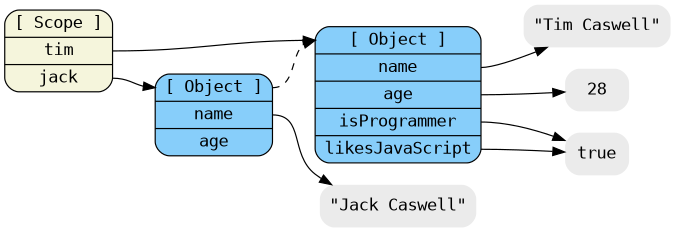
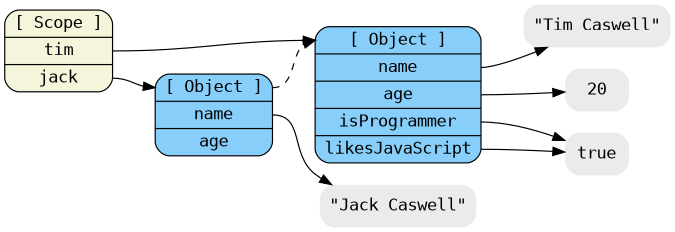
(597, 90) -> (597, 90)
